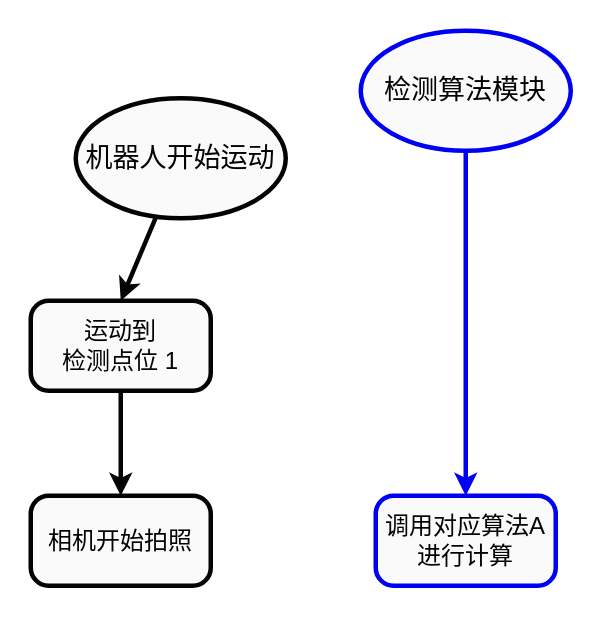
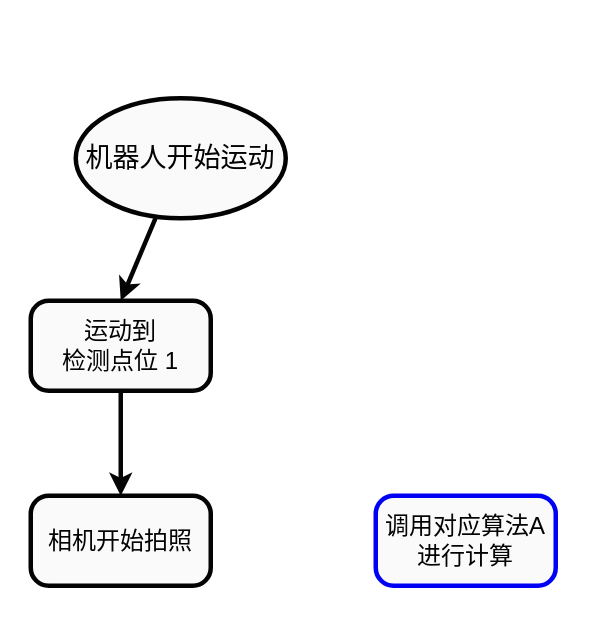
(466, 91) -> none
(466, 315) -> none
